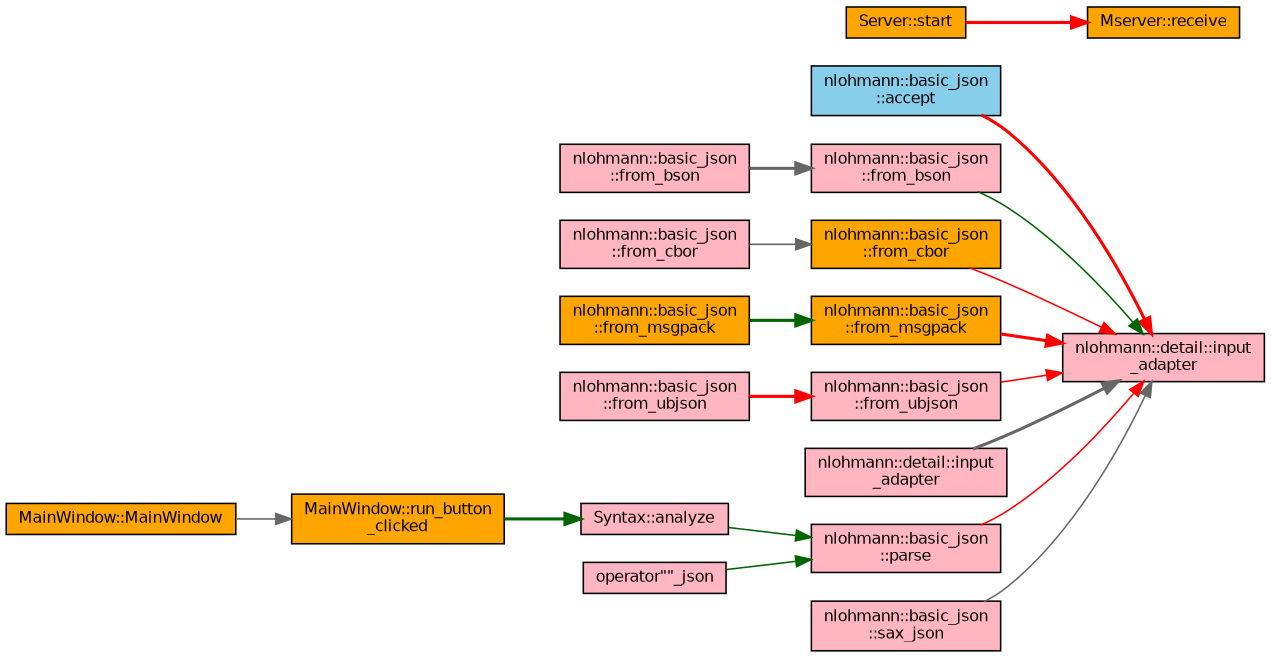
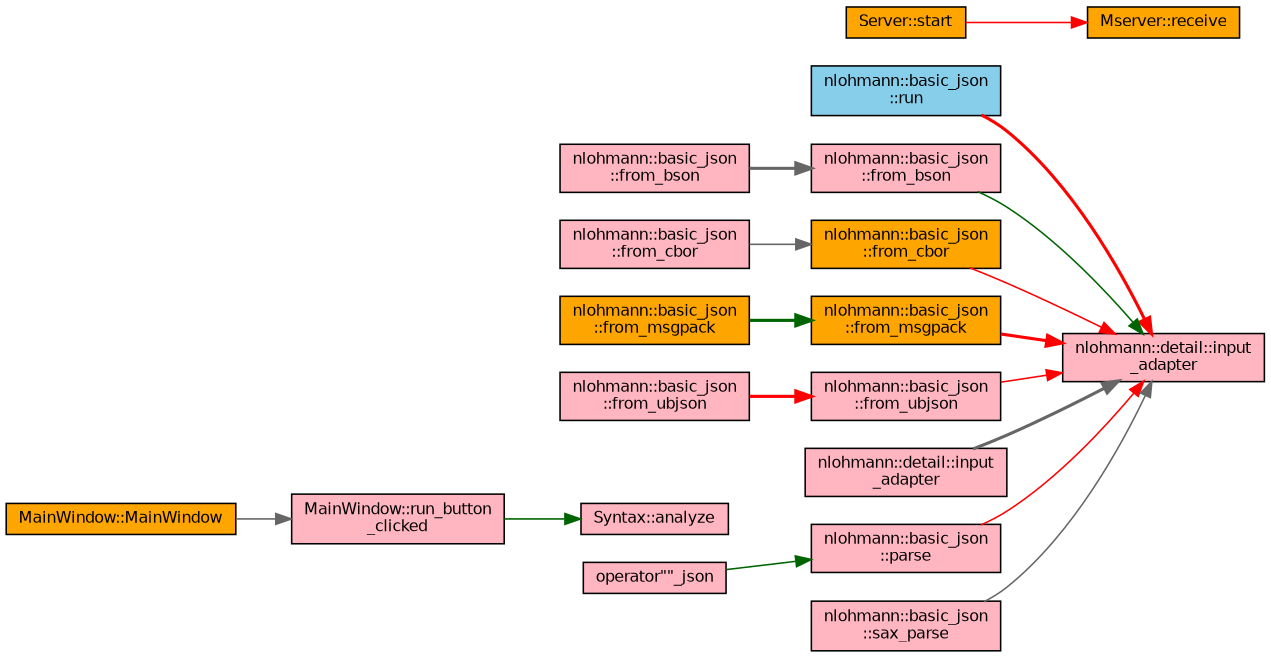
(1019, 22) -> (1019, 22)
(906, 91) -> (906, 91)
(398, 519) -> (398, 519)
(534, 519) -> (534, 519)
(762, 532) -> none
(906, 626) -> (906, 626)
